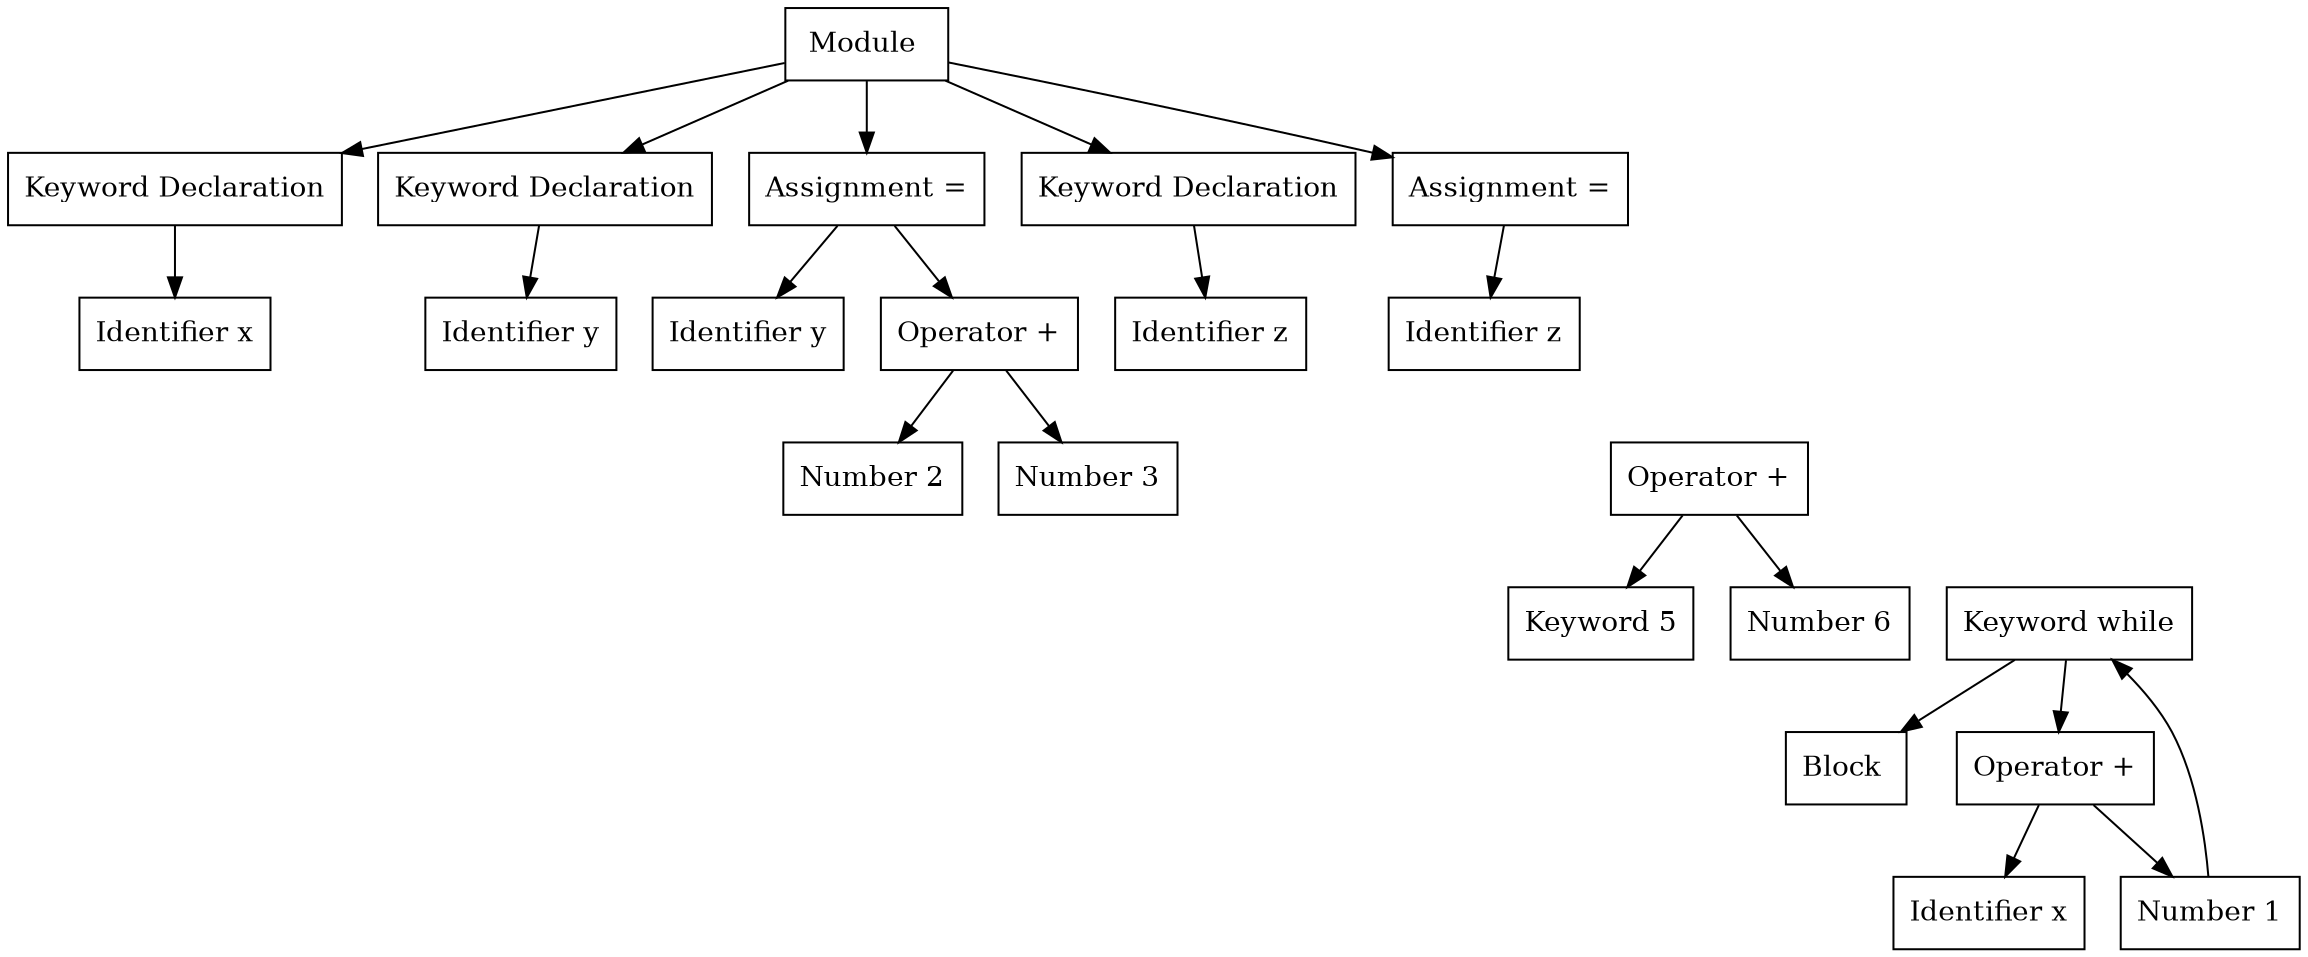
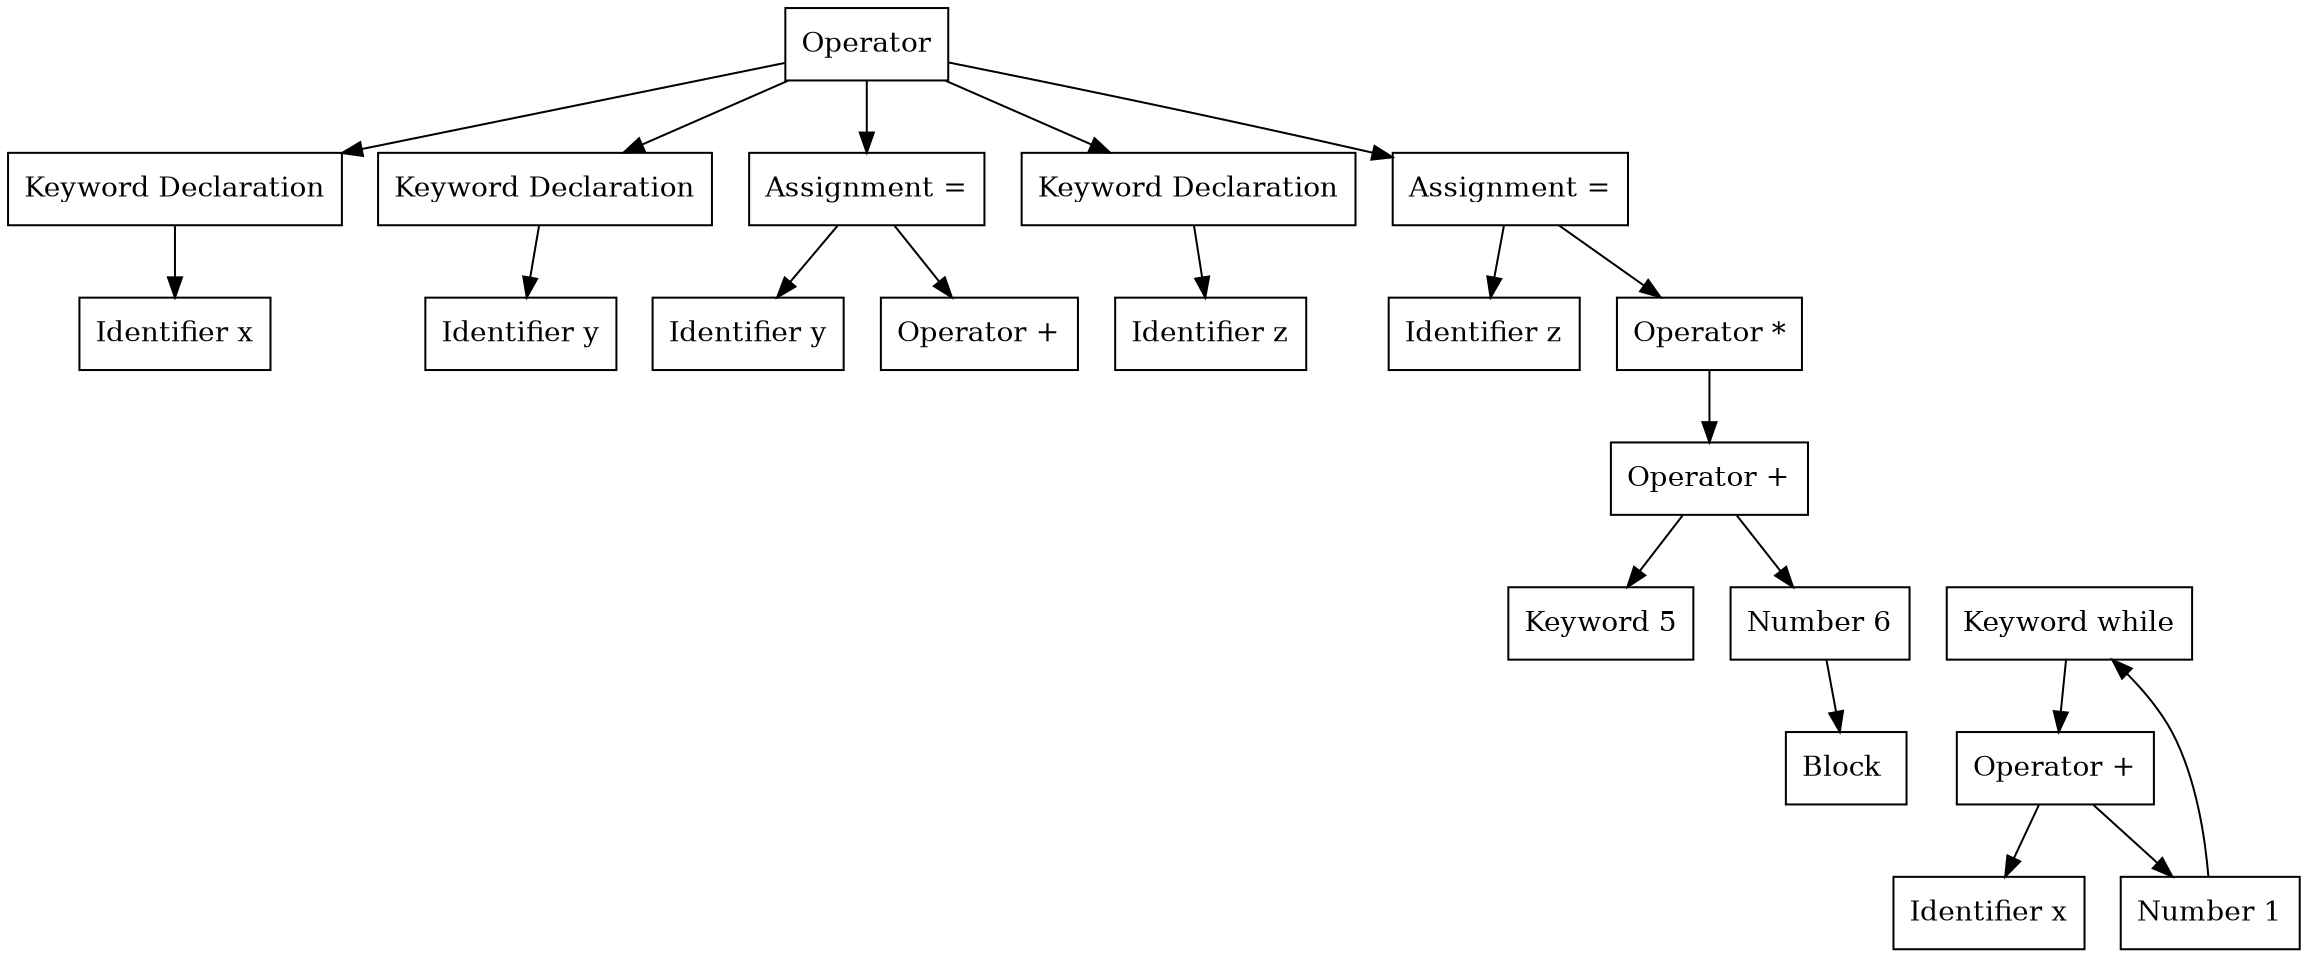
(867, 44) -> (867, 44)
none -> (1709, 334)
(873, 479) -> none
(1088, 479) -> none
(1967, 690) -> (1831, 686)
